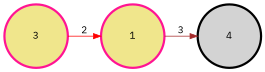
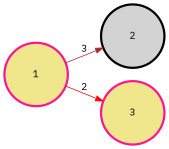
(81, 36) -> (81, 92)
(229, 36) -> (133, 36)
